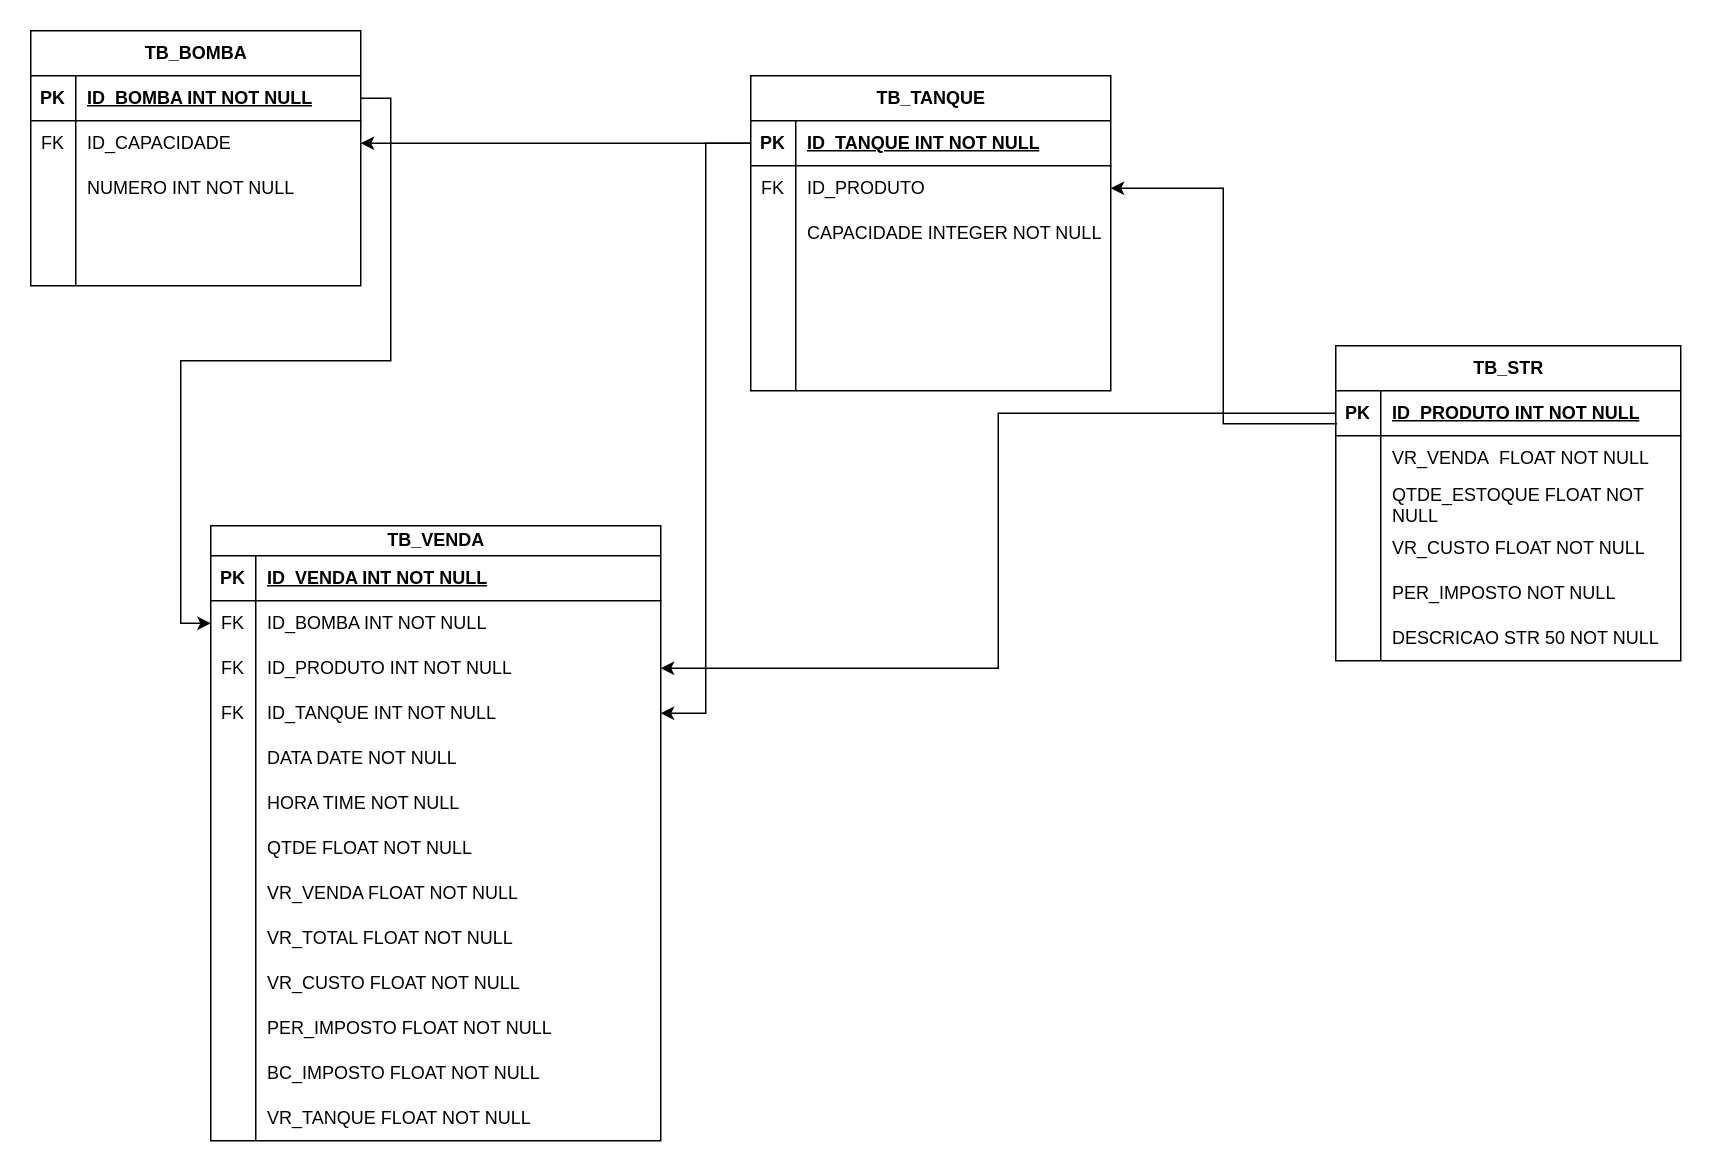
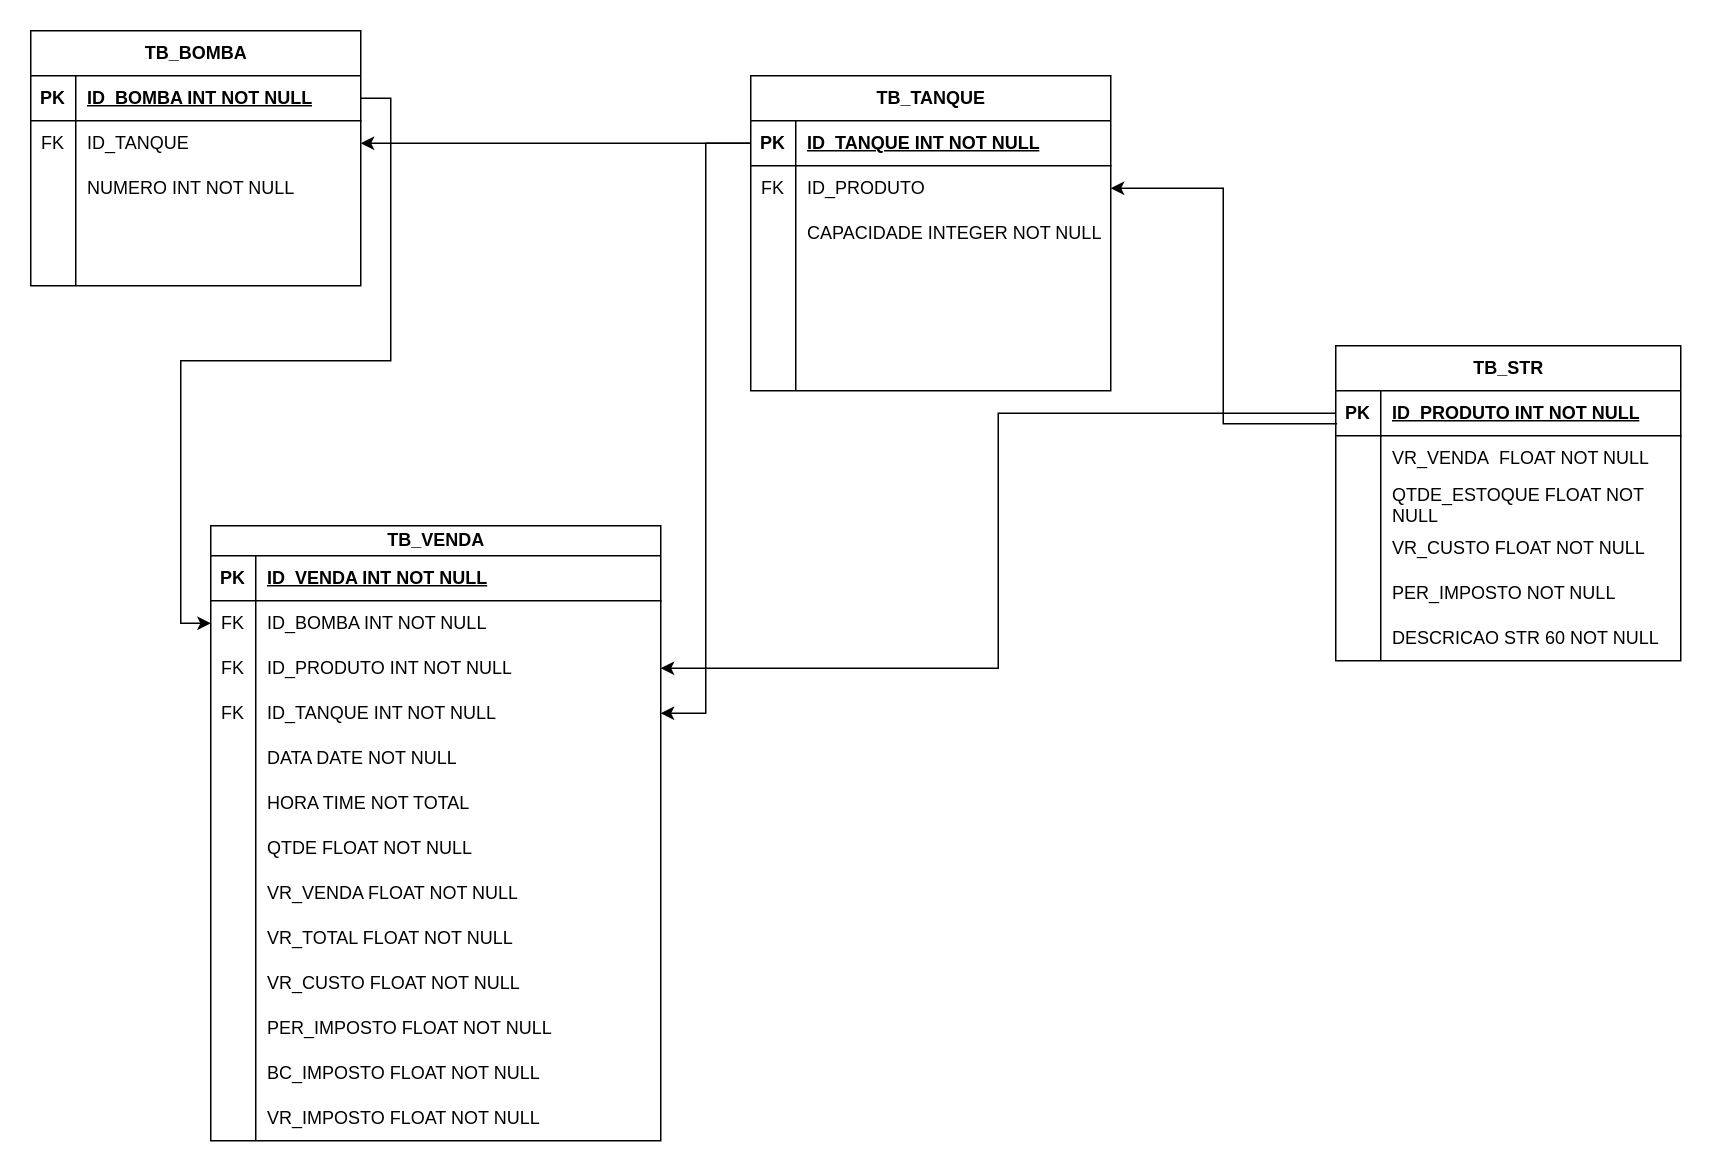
(153, 143) -> (133, 143)
(1509, 638) -> (1509, 638)
(351, 803) -> (356, 803)
(382, 1118) -> (387, 1118)
